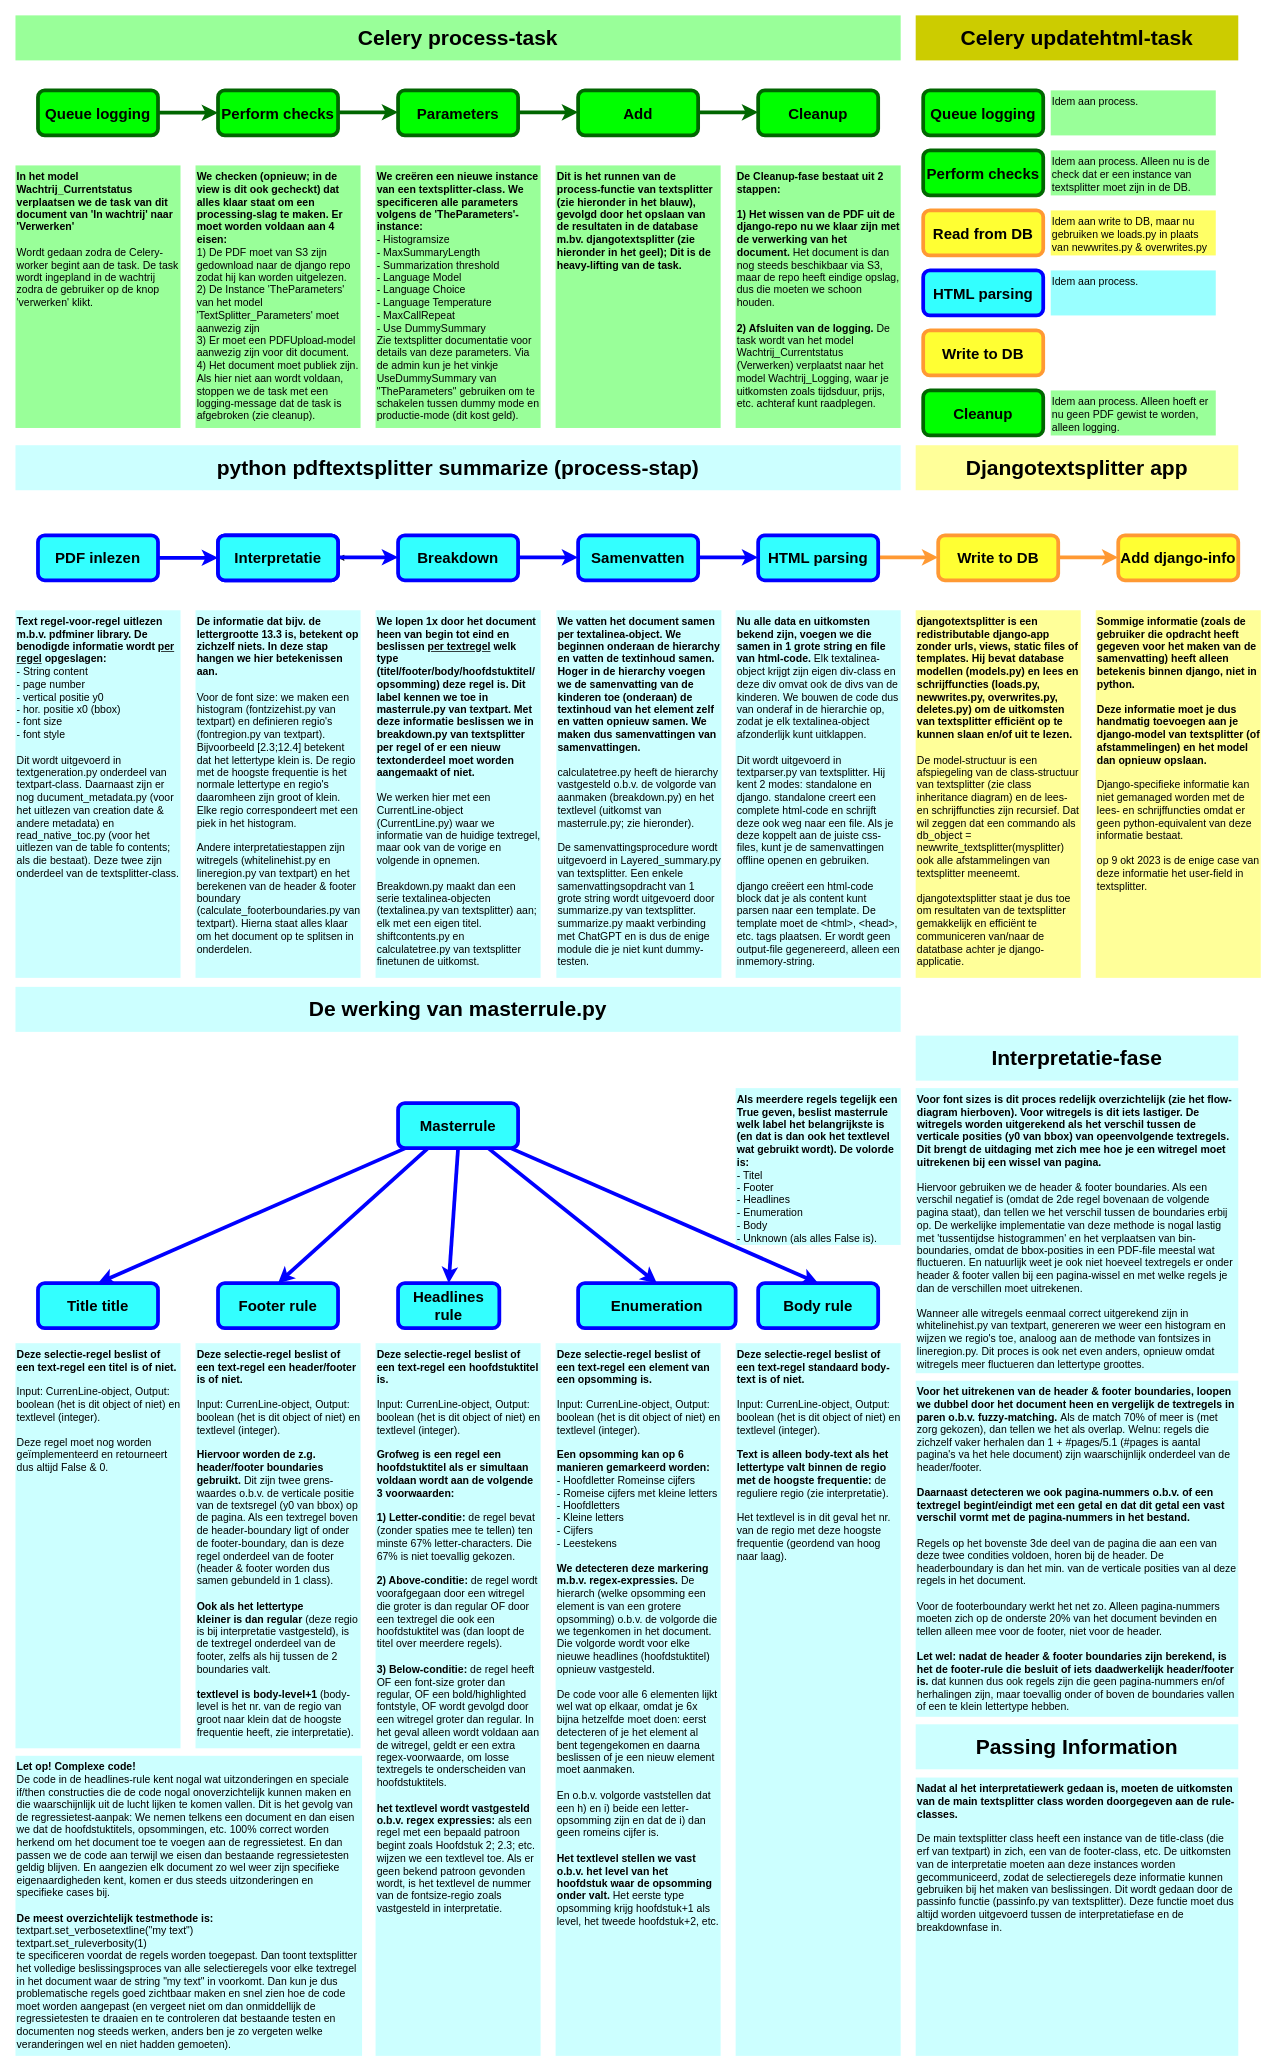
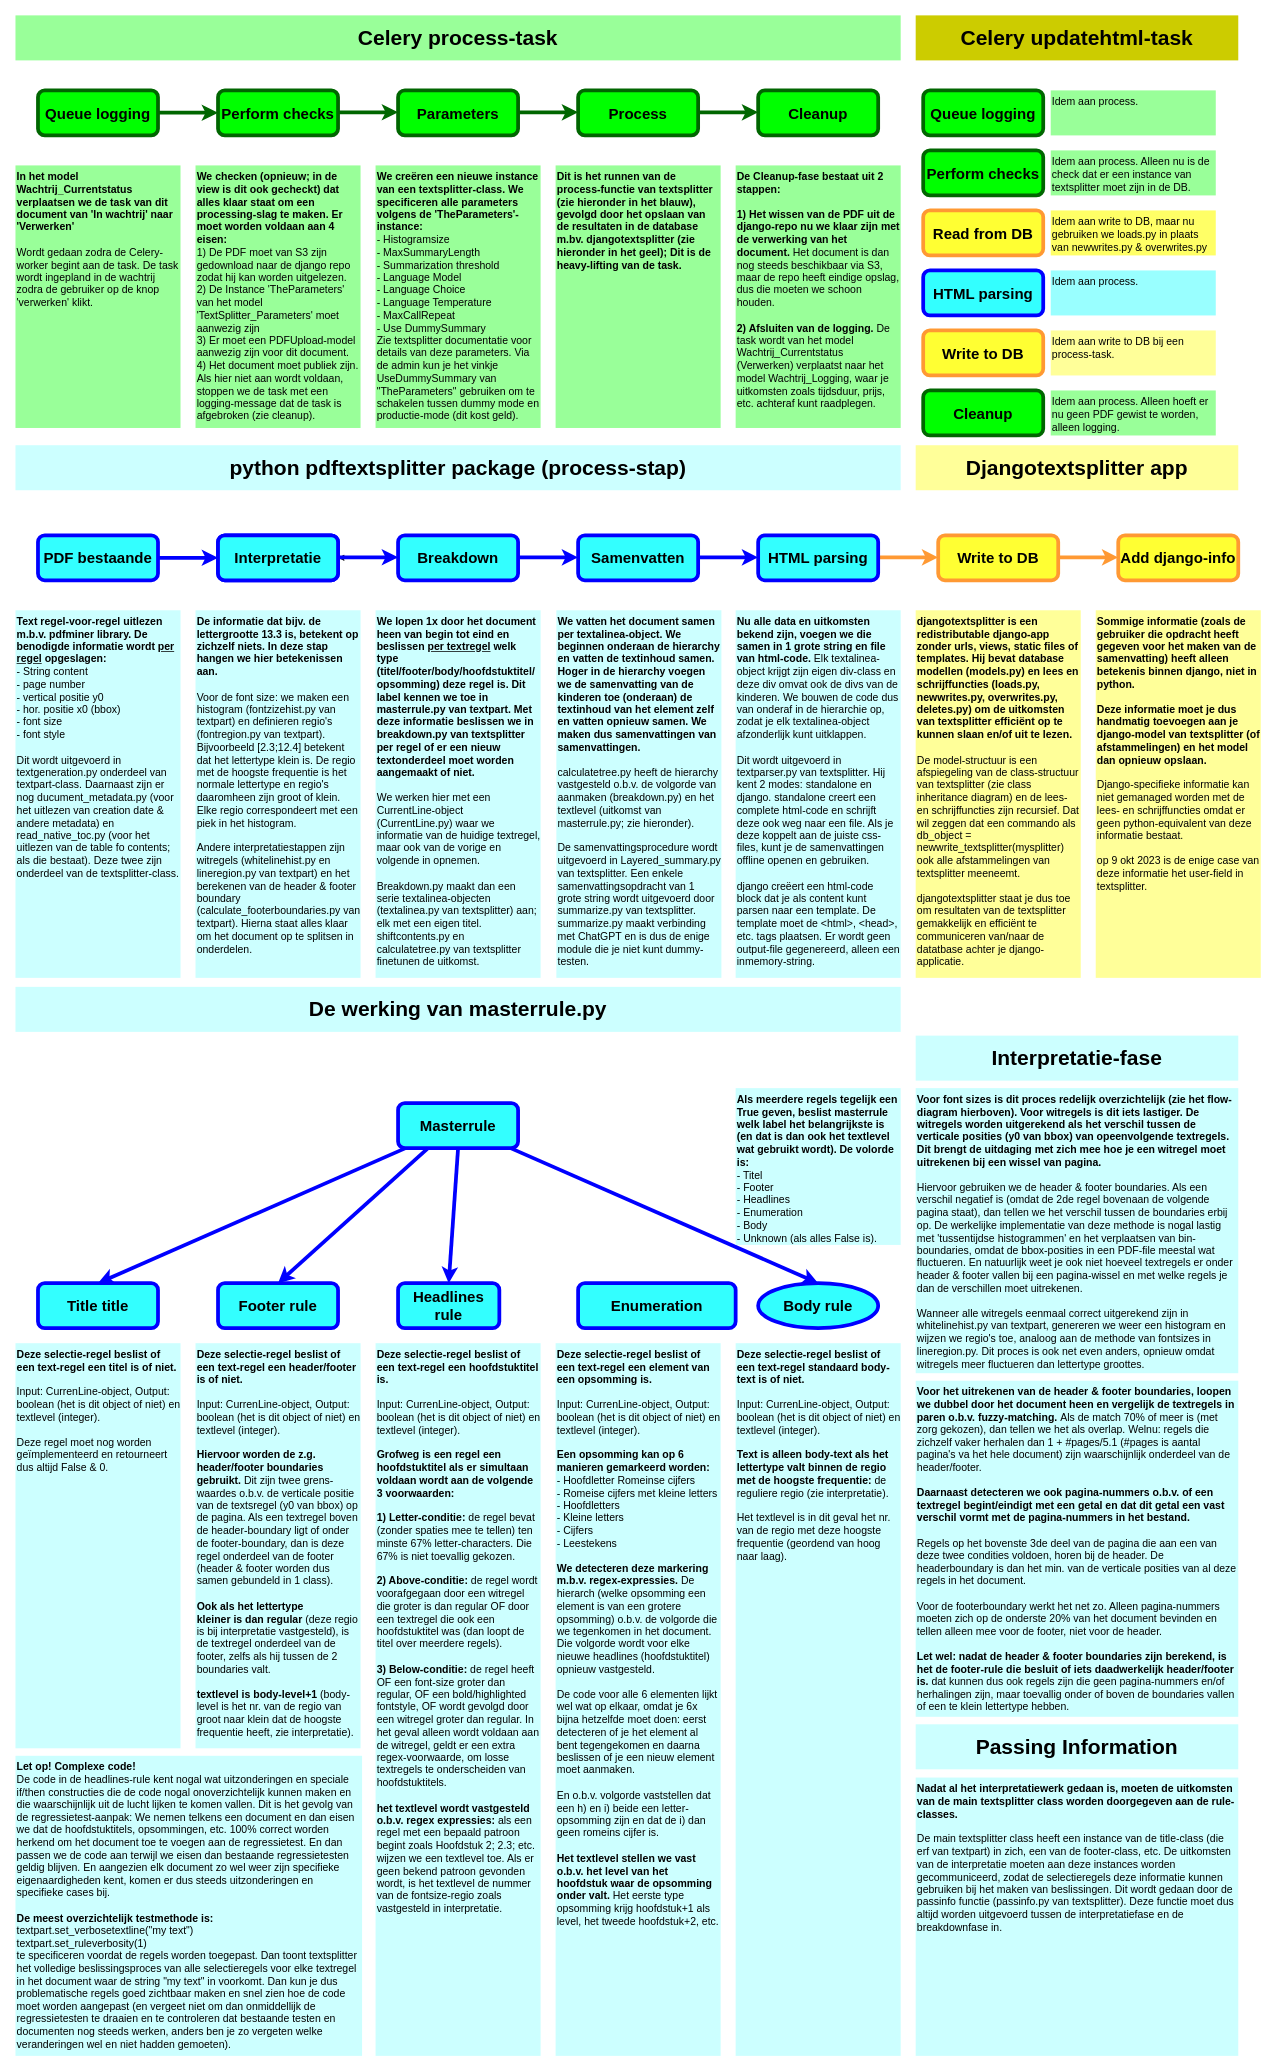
(638, 113) -> (638, 113)
none -> (1133, 353)
(458, 468) -> (458, 468)
(98, 558) -> (98, 558)
(568, 1212) -> none
(818, 1305) -> (818, 1305)
